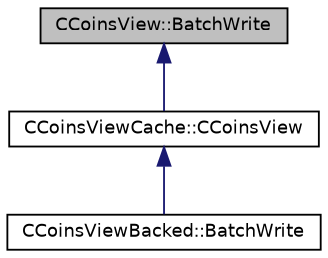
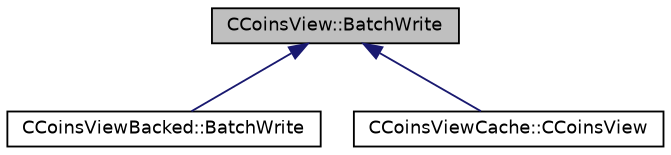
(164, 190) -> (242, 82)
